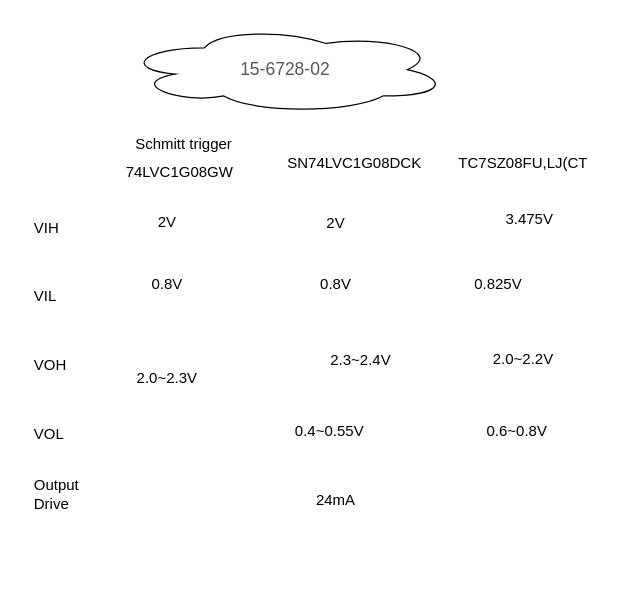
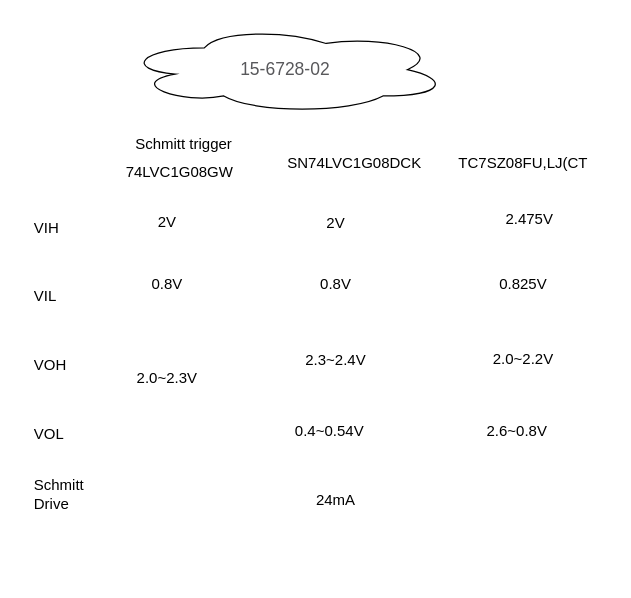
(530, 219) -> (530, 219)
(498, 284) -> (523, 284)
(361, 361) -> (336, 361)
(330, 432) -> (330, 432)
(518, 432) -> (518, 432)
(68, 494) -> (68, 494)
